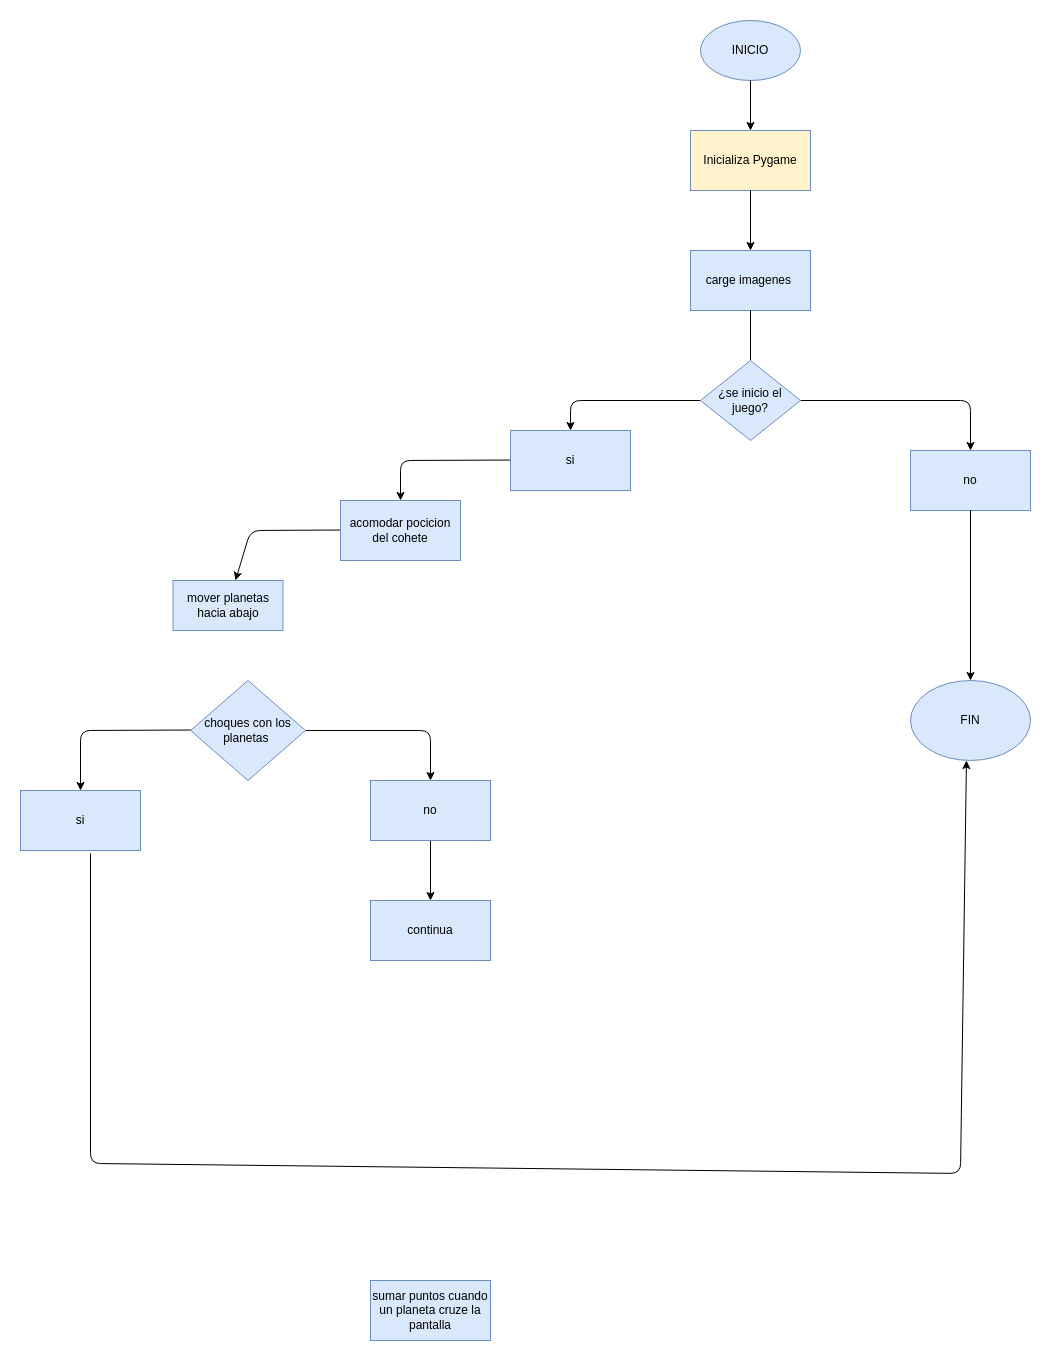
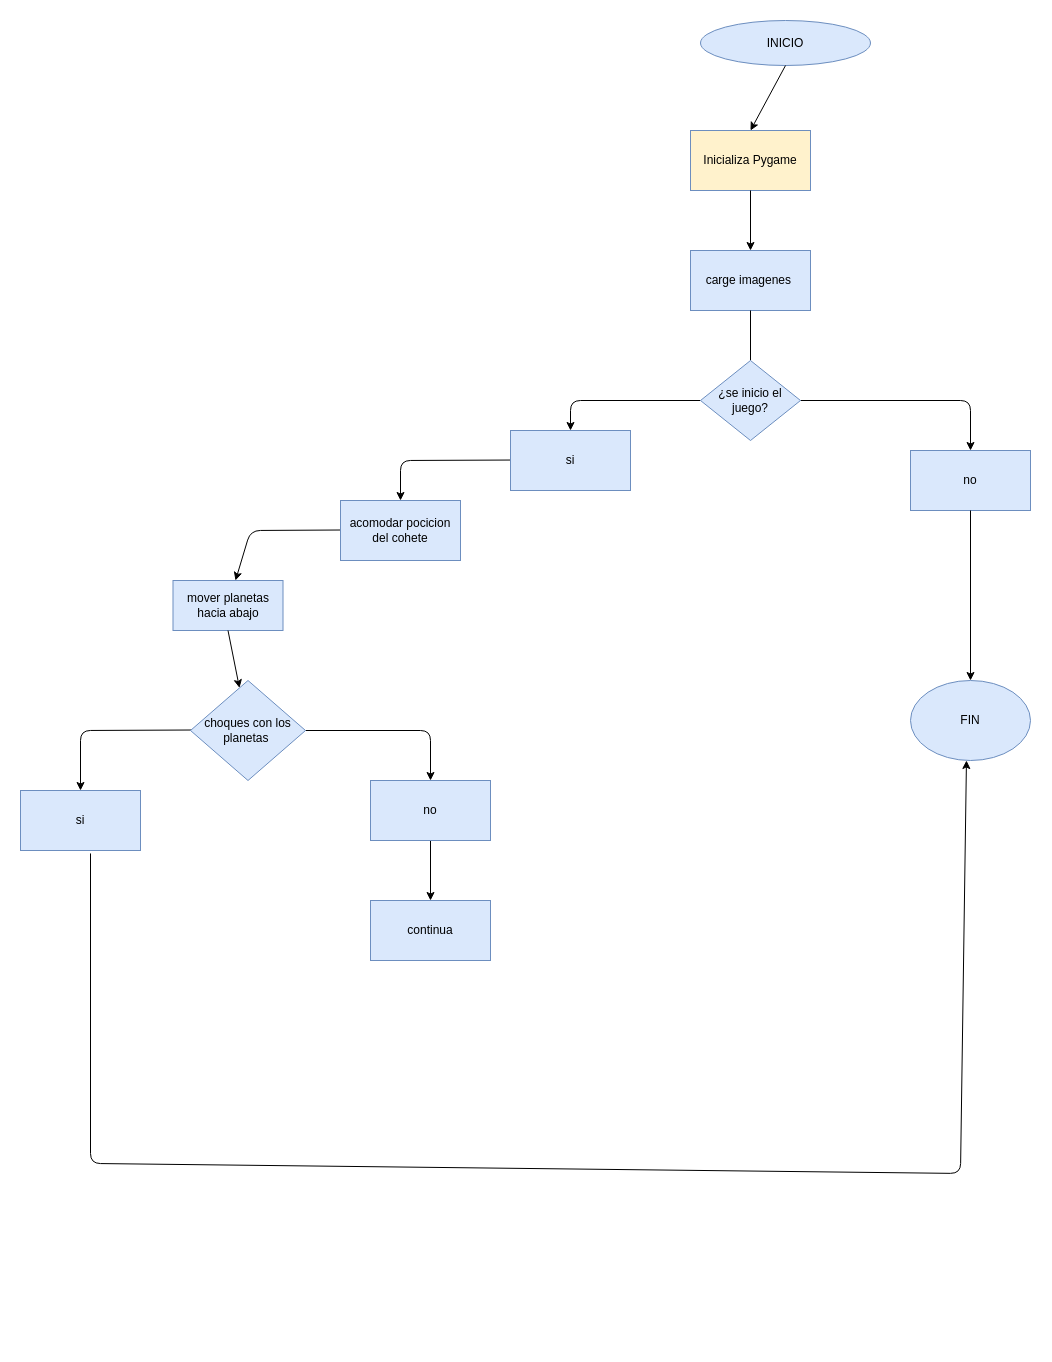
(751, 51) -> (786, 43)
none -> (233, 656)
(431, 1311) -> none
